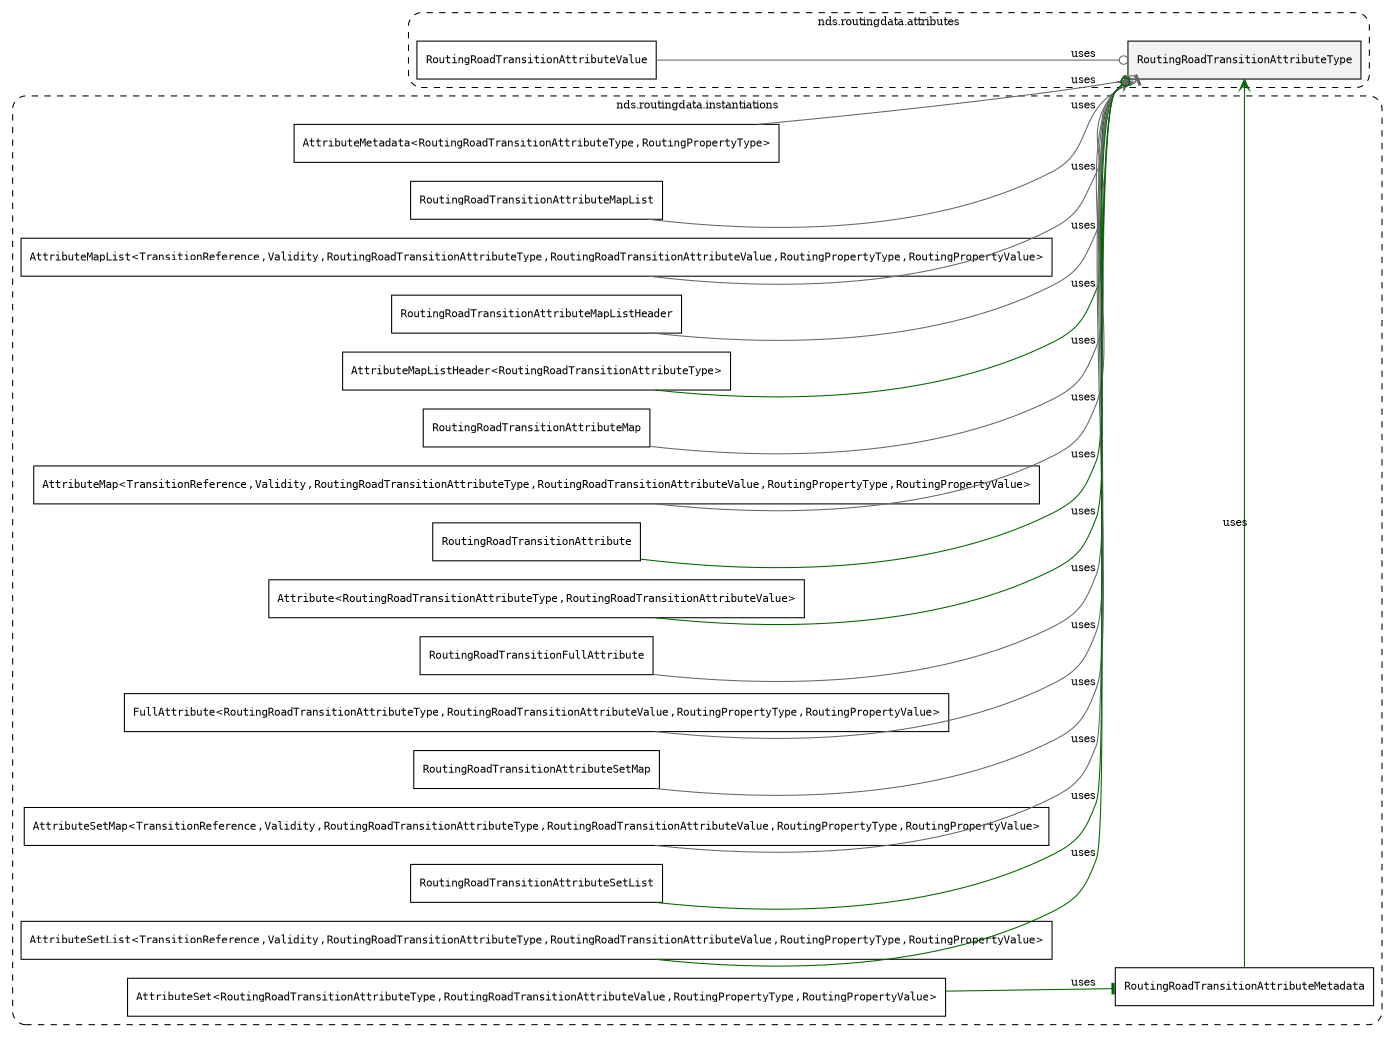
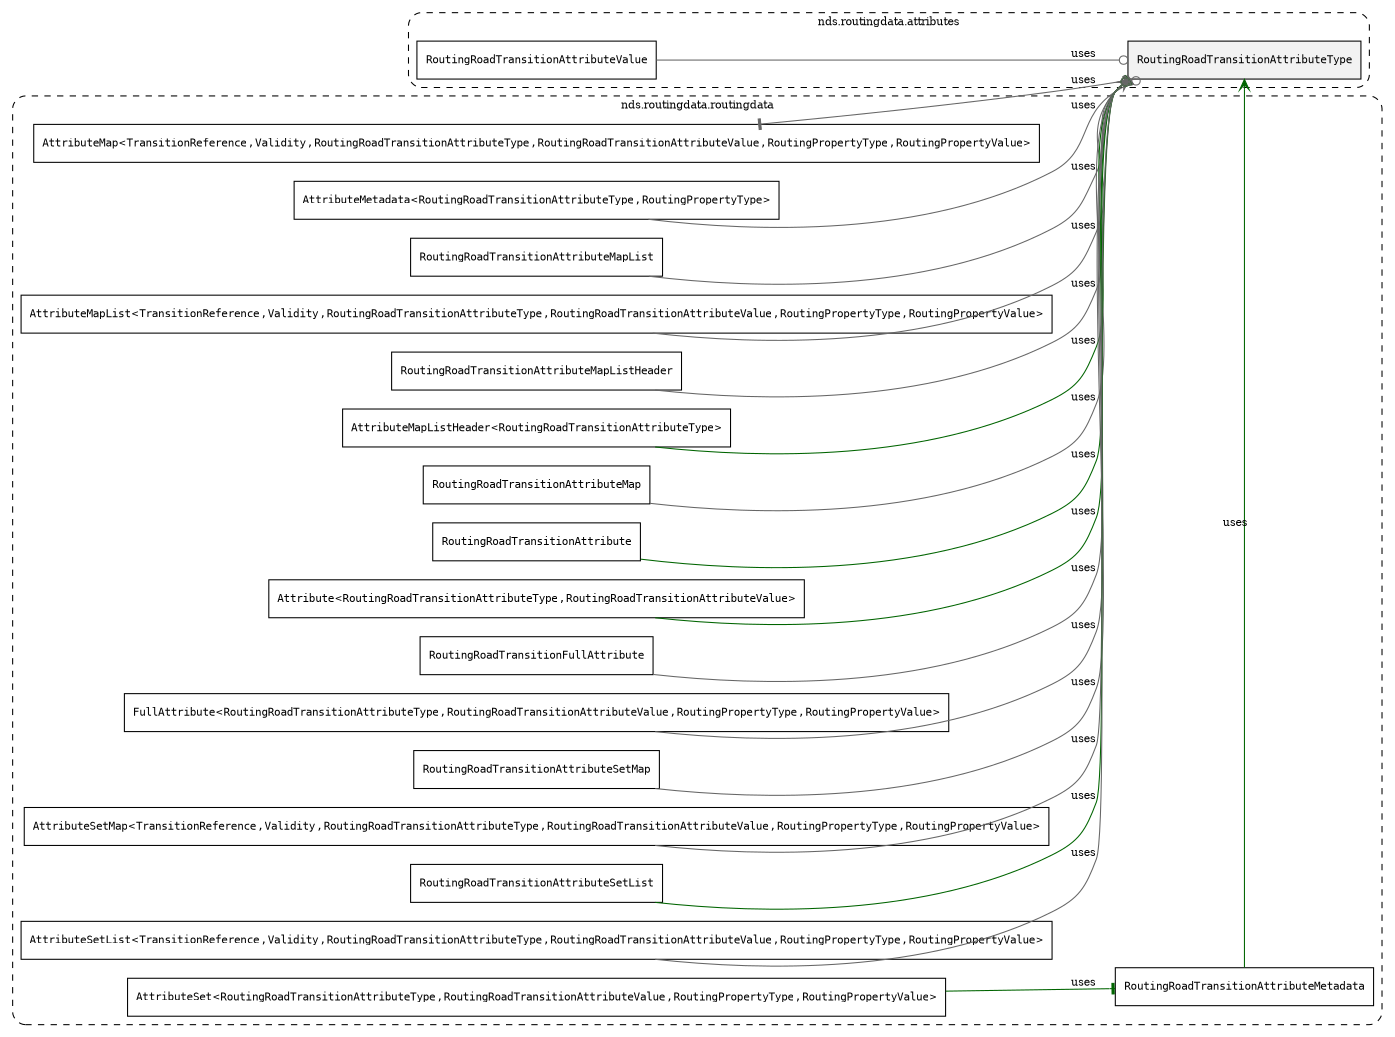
(697, 106) -> (697, 106)
(1050, 457) -> (950, 104)
(1099, 834) -> (1099, 834)
